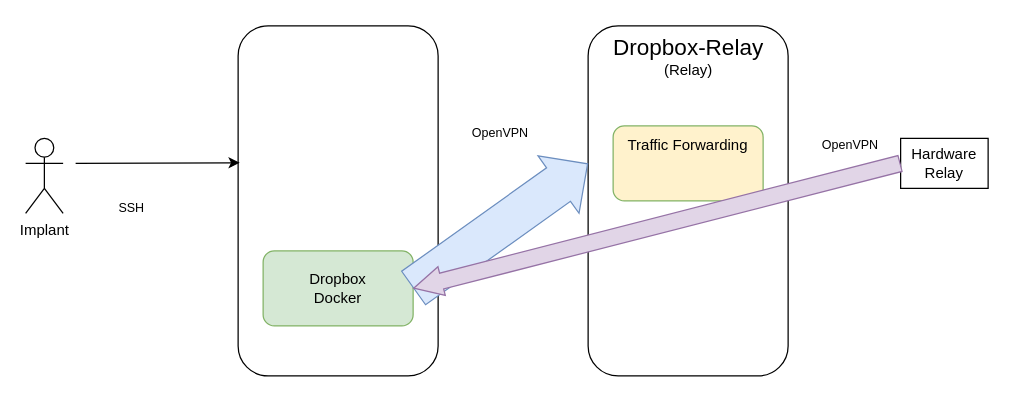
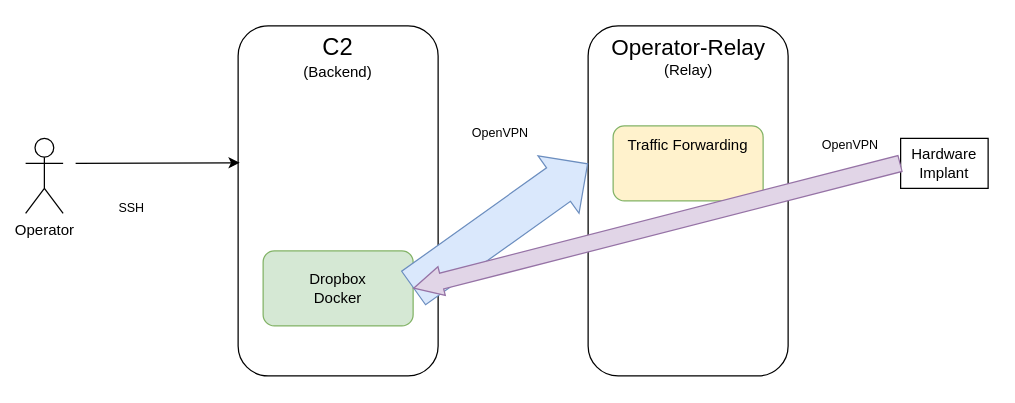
none -> (338, 57)
(689, 57) -> (689, 57)
(944, 163) -> (944, 163)
(45, 231) -> (45, 231)
